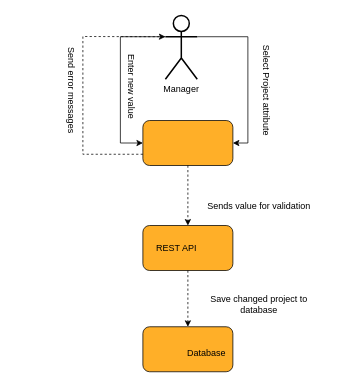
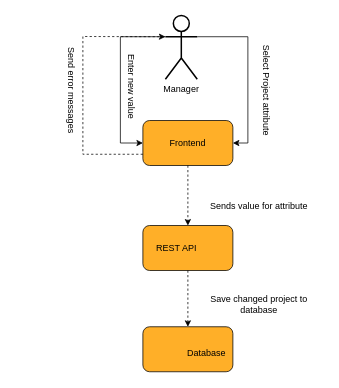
none -> (188, 143)
(259, 207) -> (259, 207)
